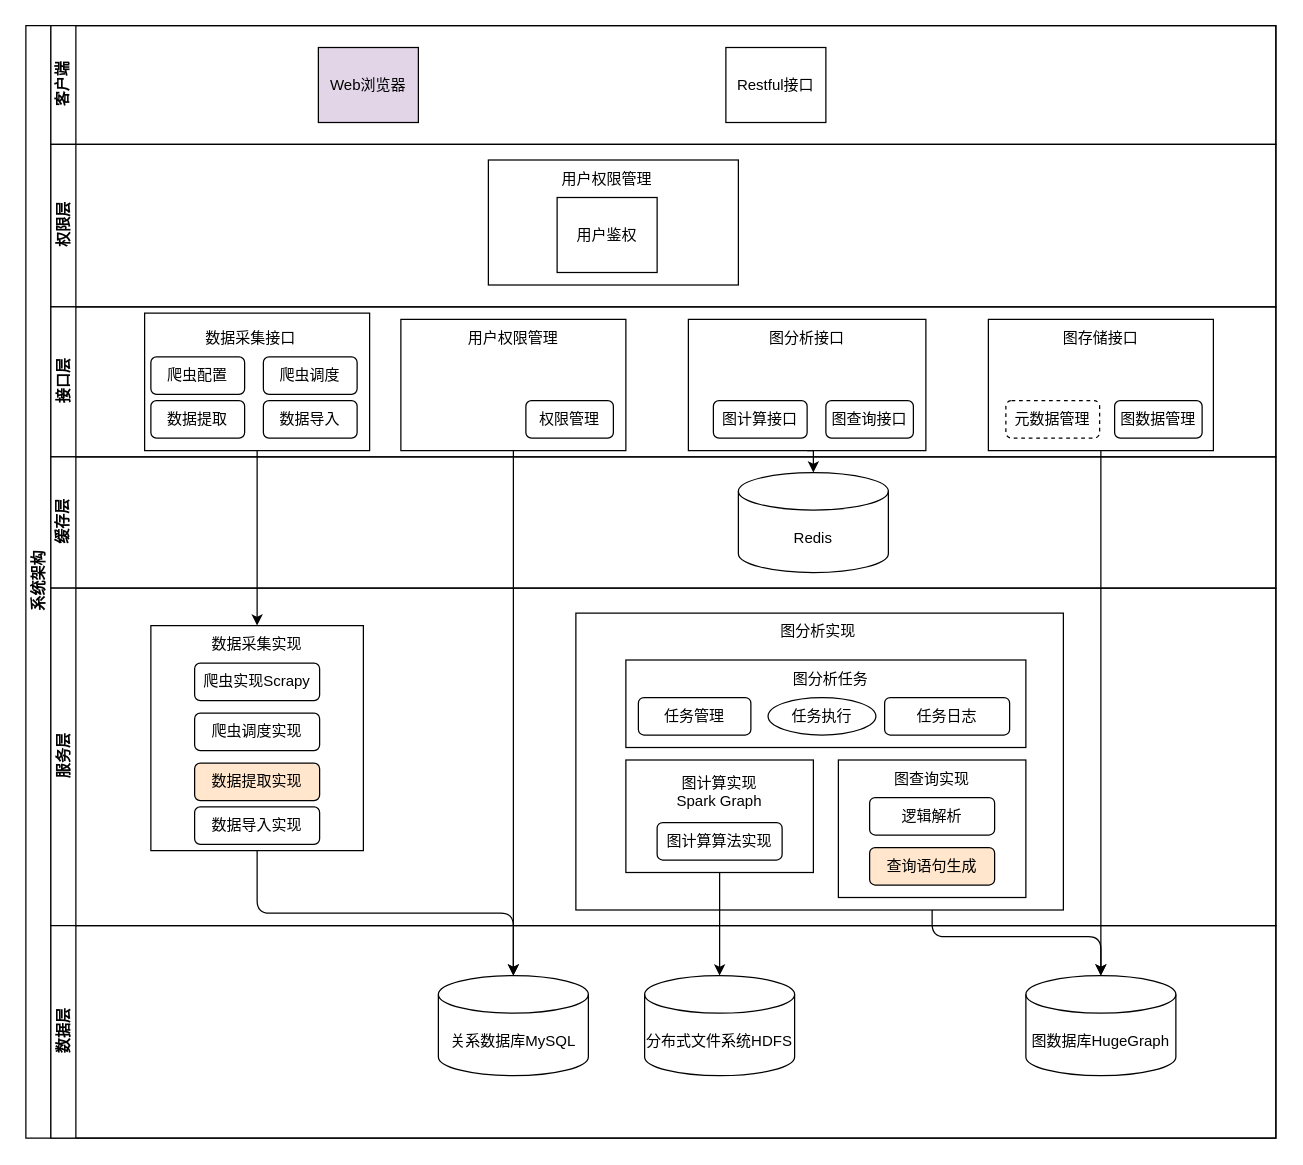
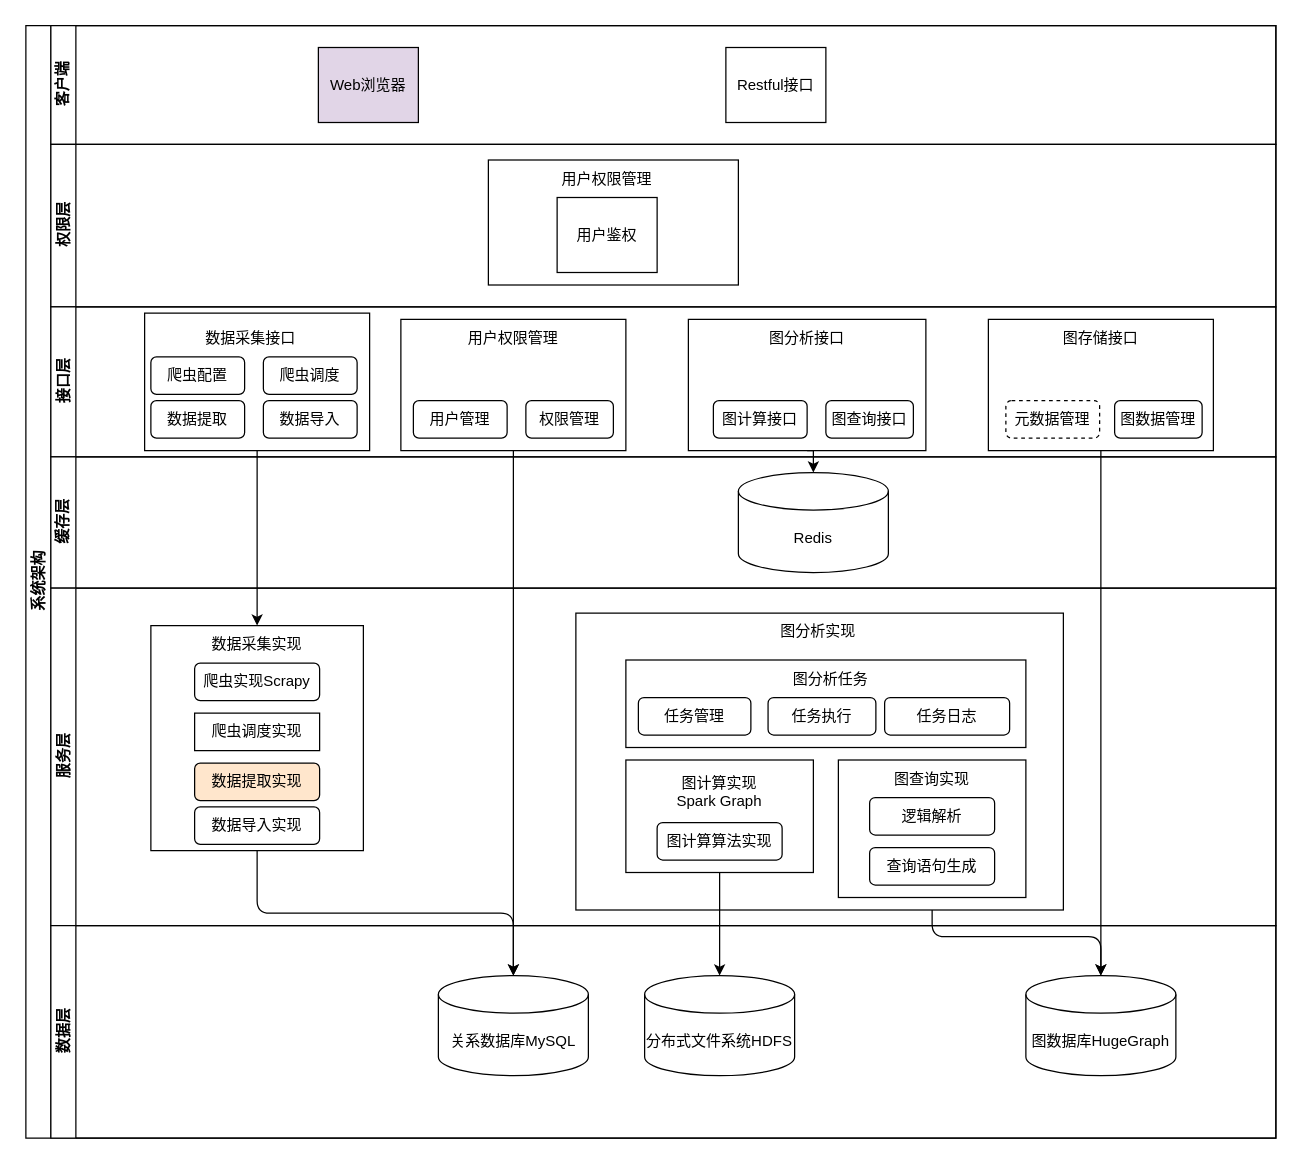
none -> (460, 419)
(822, 716) -> (822, 716)
(257, 732) -> (257, 732)
(932, 866) -> (932, 866)
